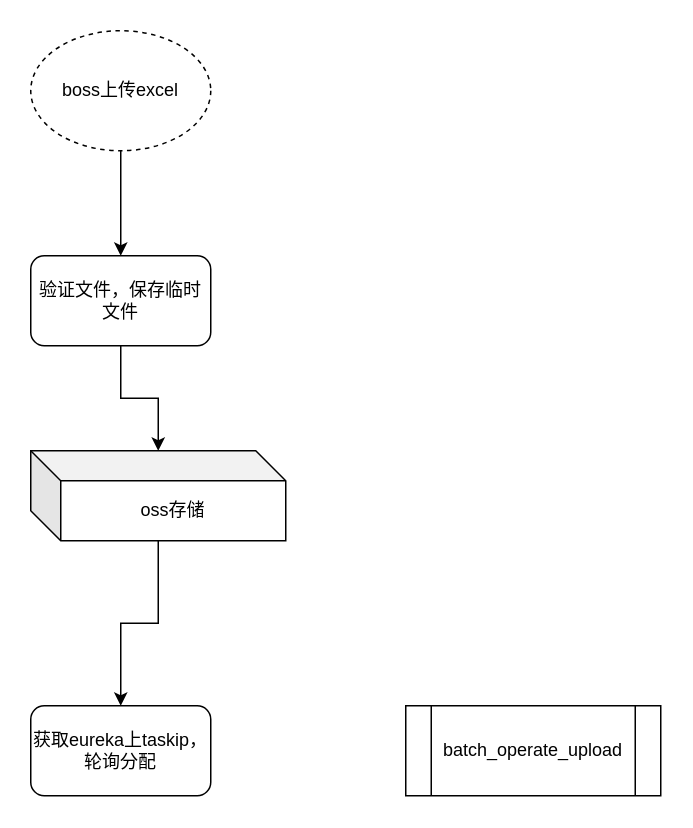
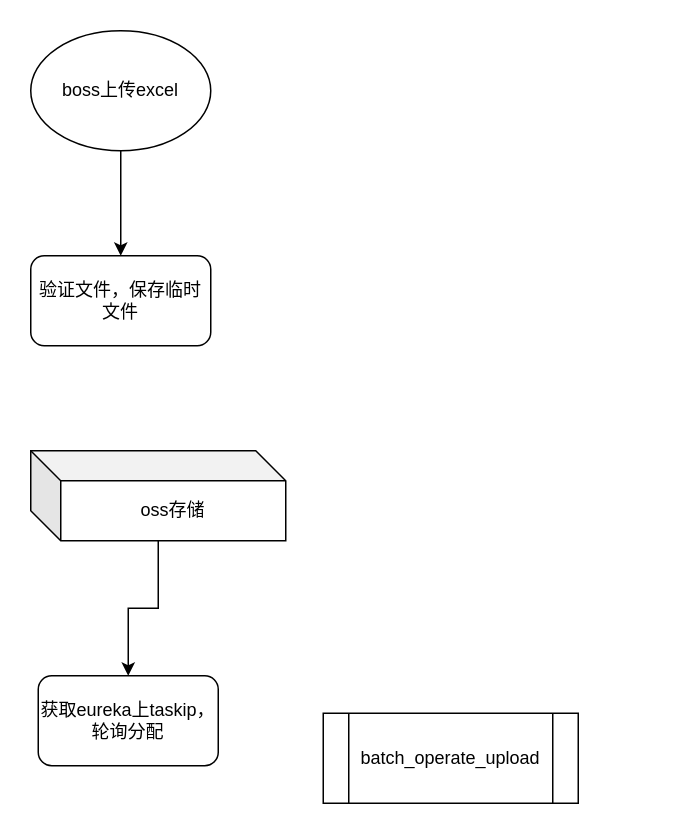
(121, 91) -> (121, 91)
(134, 398) -> none
(121, 751) -> (128, 721)
(533, 751) -> (451, 758)
